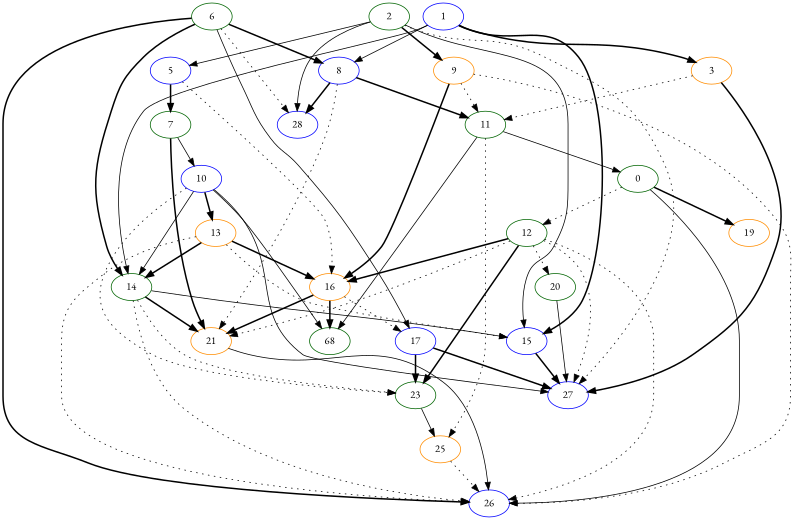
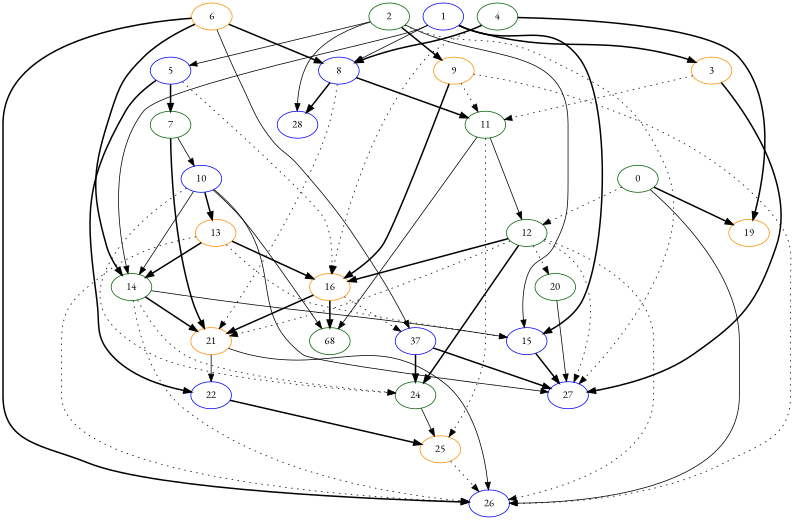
(212, 17) -> (212, 17)
none -> (497, 17)
(251, 66) -> none
(558, 151) -> (505, 175)
(416, 341) -> (416, 341)
none -> (211, 395)
(416, 395) -> (416, 395)
